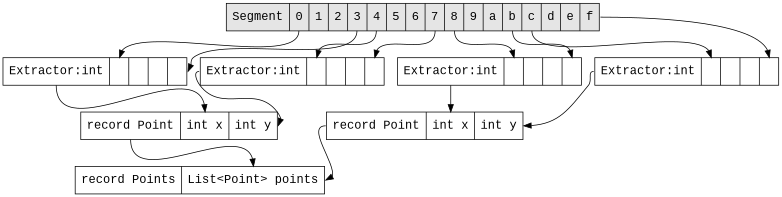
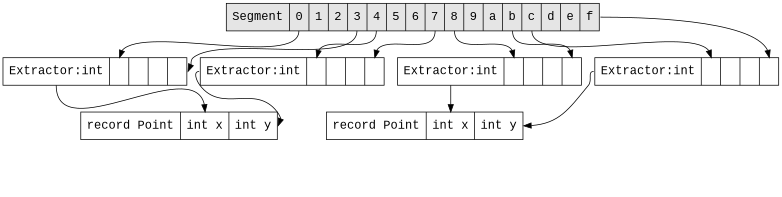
(200, 180) -> none
